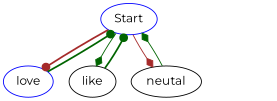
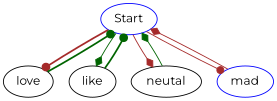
(28, 82) -> (28, 82)
none -> (245, 82)
